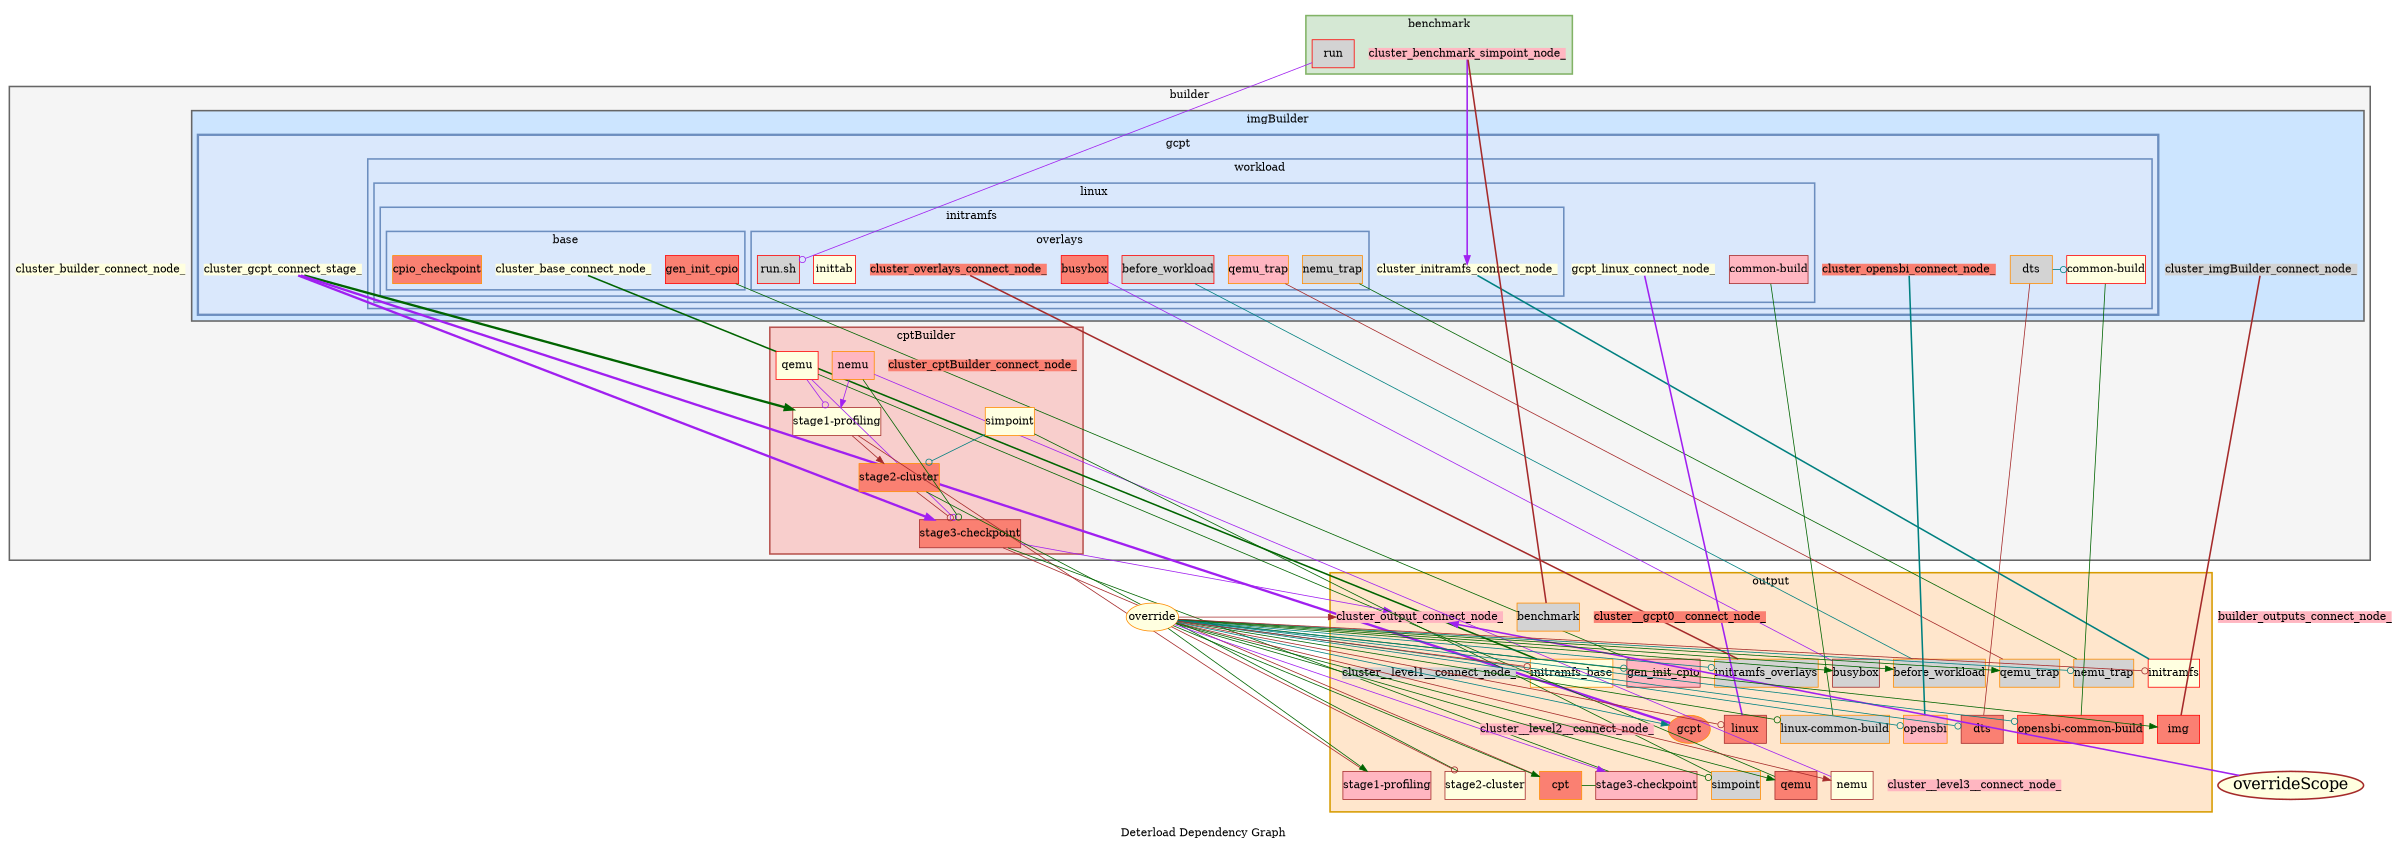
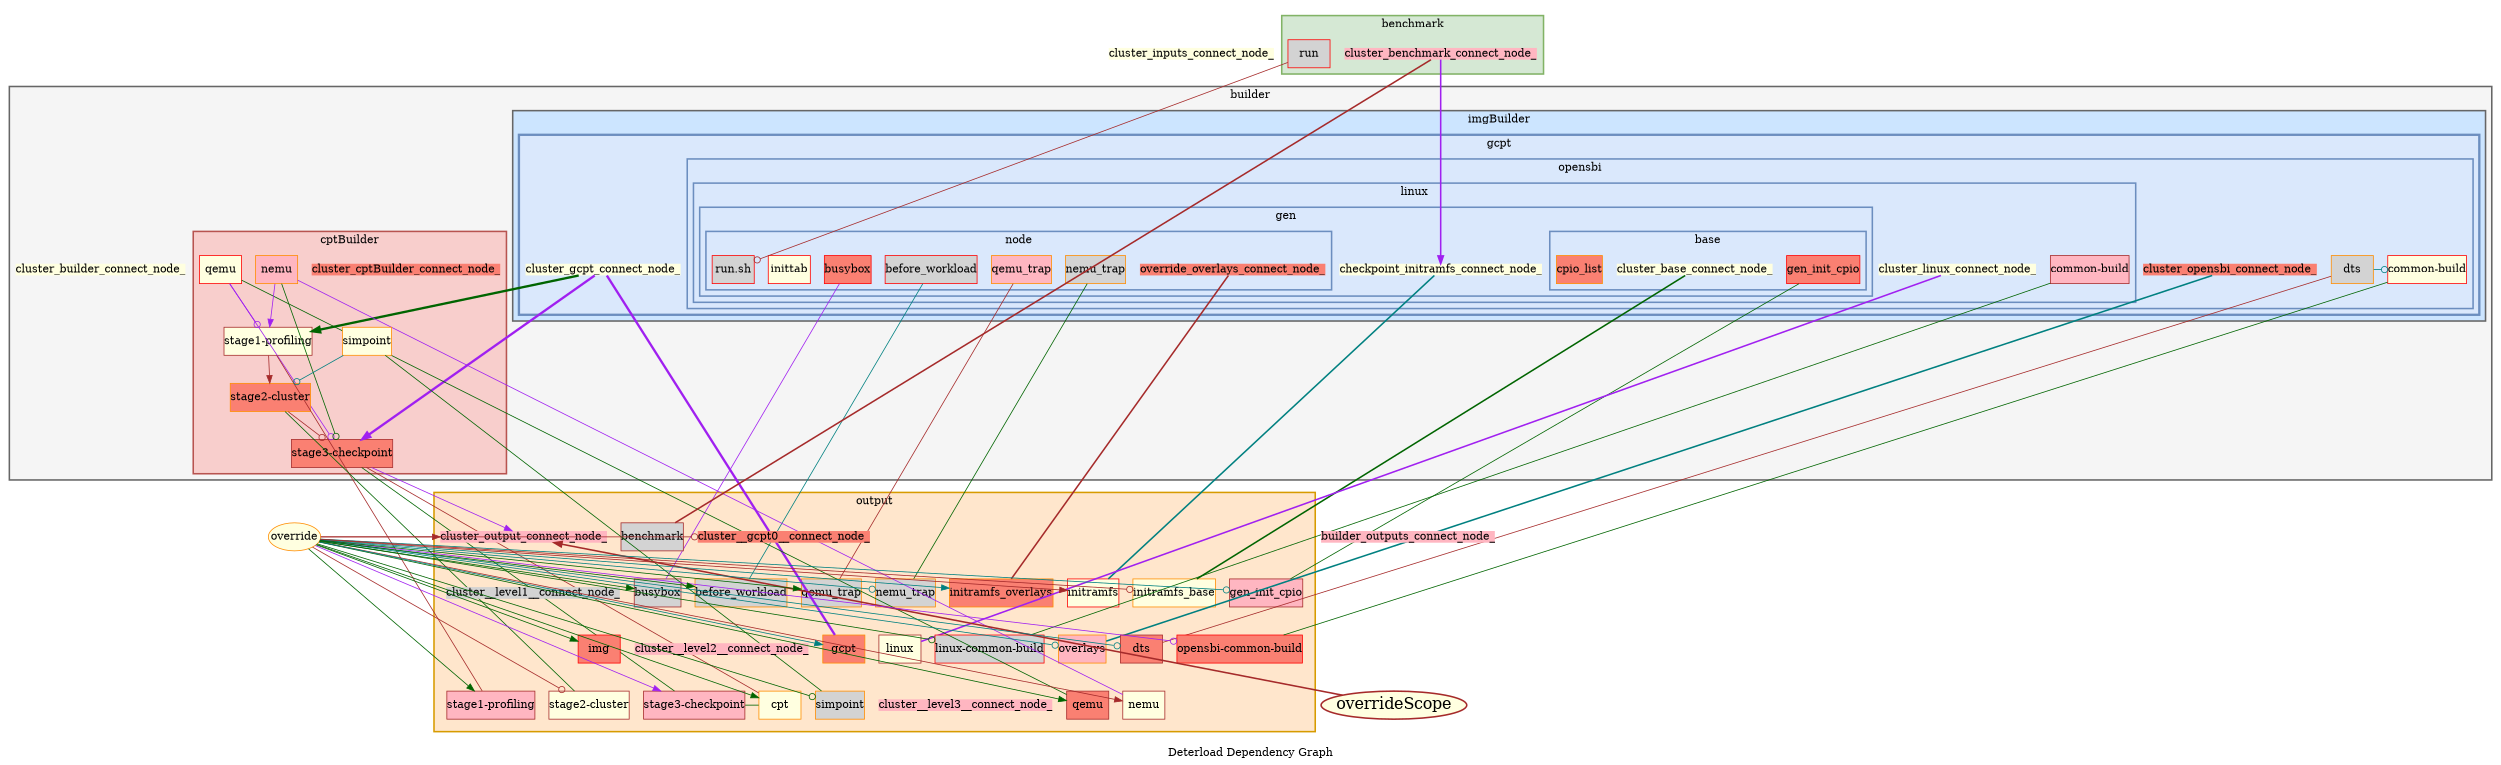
none -> (1191, 54)
(1467, 54) -> (1441, 54)
(1046, 165) -> (1011, 166)
(1260, 168) -> (1580, 168)
(972, 216) -> (1286, 216)
(1060, 240) -> (1019, 240)
(283, 270) -> (603, 270)
(437, 270) -> (1579, 270)
(958, 270) -> (1233, 270)
(1467, 270) -> (1441, 270)
(1643, 270) -> (1957, 270)
(2261, 270) -> none
(1548, 617) -> (652, 537)
(1443, 644) -> (631, 564)
(1660, 645) -> (690, 565)
(1595, 671) -> (745, 590)
(1447, 673) -> (506, 537)
(1766, 673) -> (1001, 593)
(1946, 719) -> (816, 593)
(1689, 729) -> (844, 649)
(1745, 729) -> (900, 649)
(1835, 729) -> (990, 649)
(1925, 729) -> (1082, 649)
(1561, 785) -> (780, 705)
